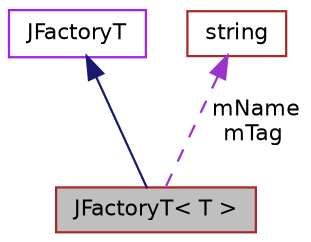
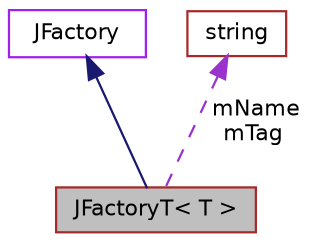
(77, 34) -> (77, 34)
